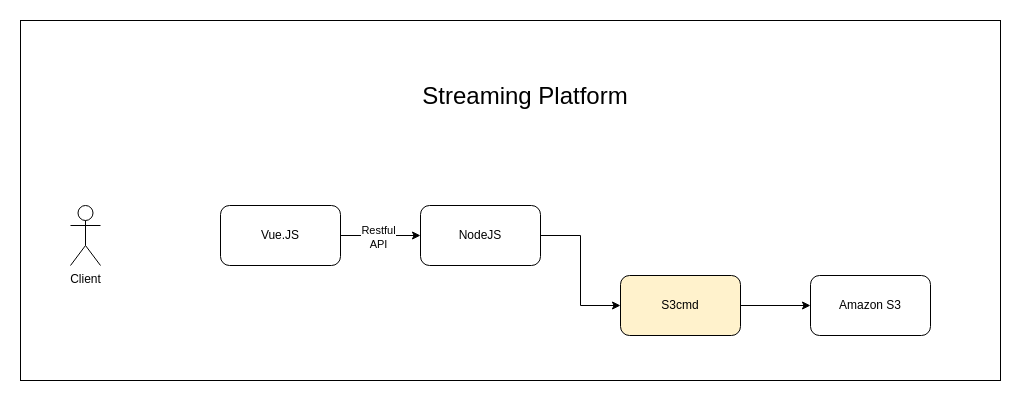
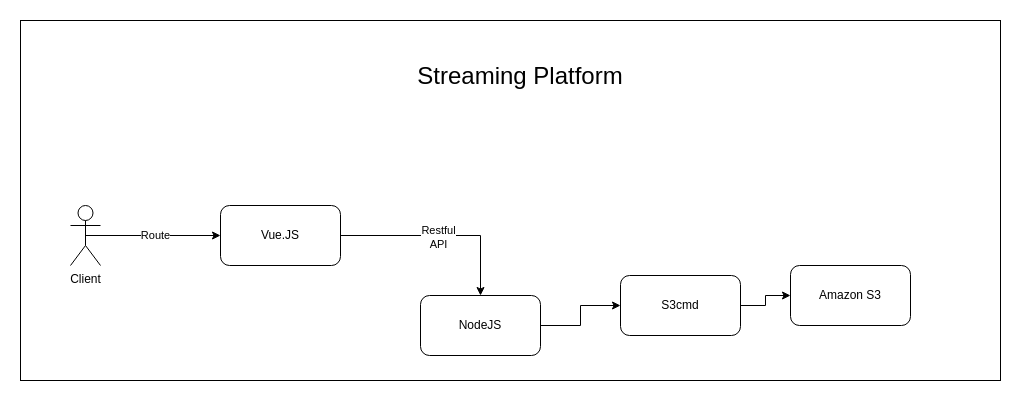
(526, 97) -> (521, 77)
none -> (150, 236)
(481, 236) -> (481, 326)
(681, 306) -> (681, 306)
(871, 306) -> (851, 296)
